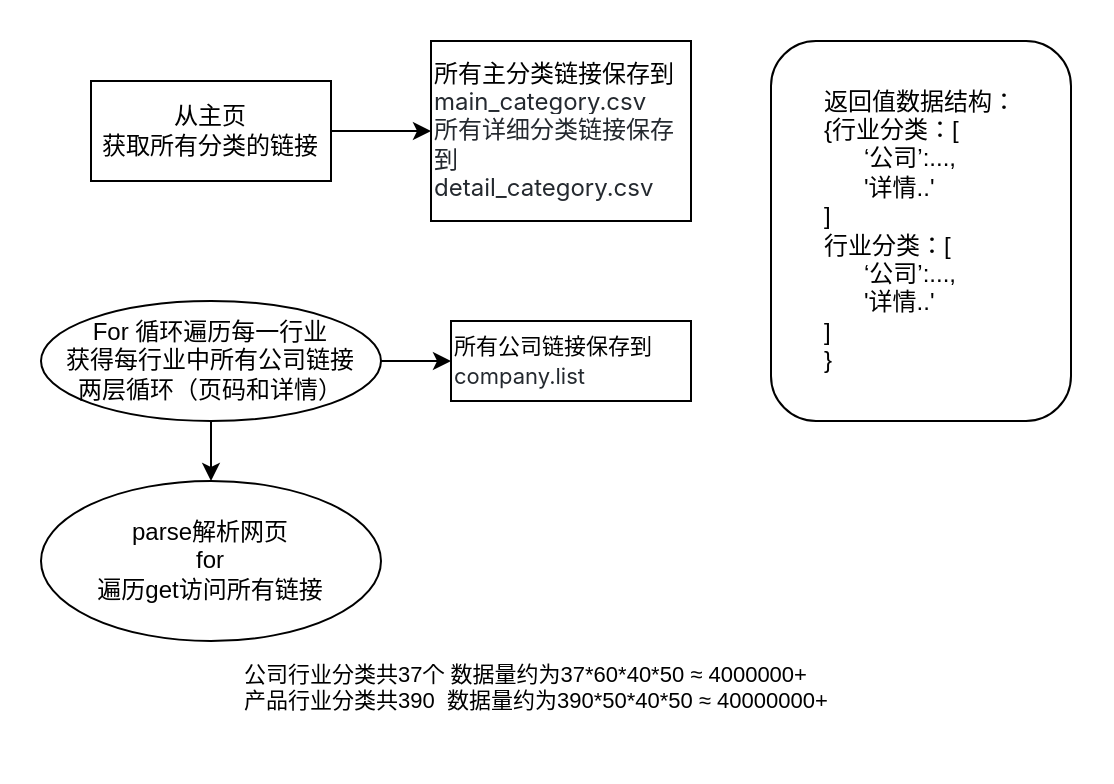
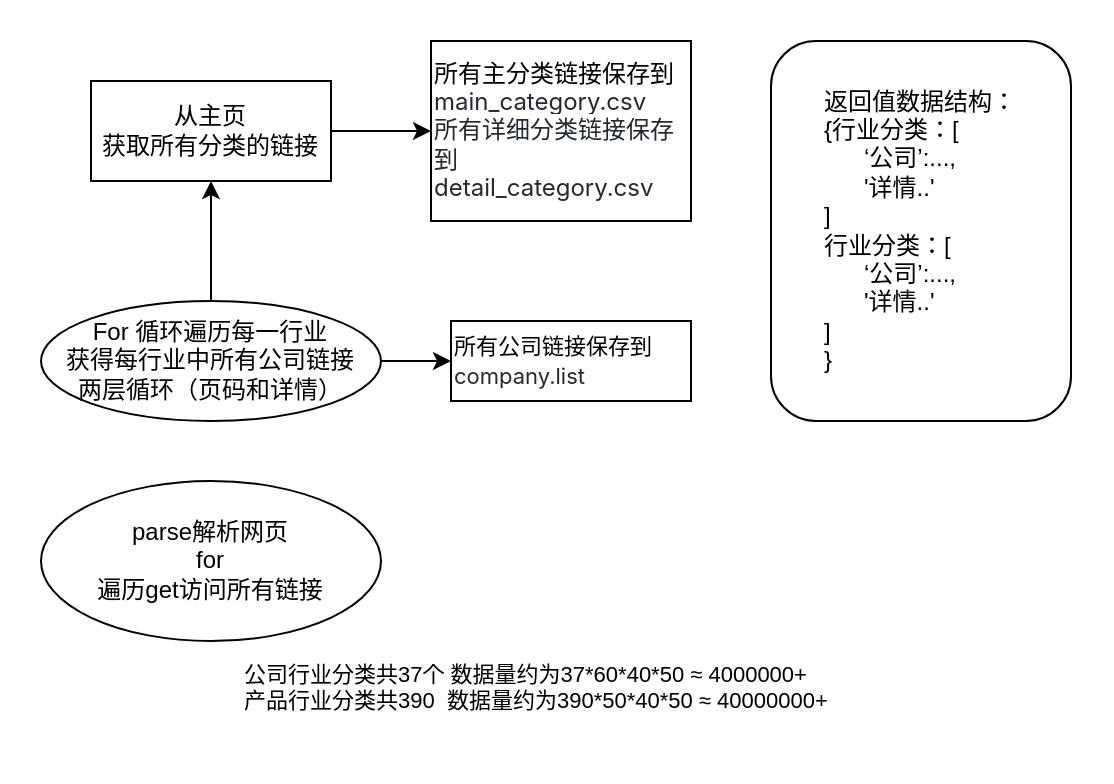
(211, 458) -> (211, 248)
